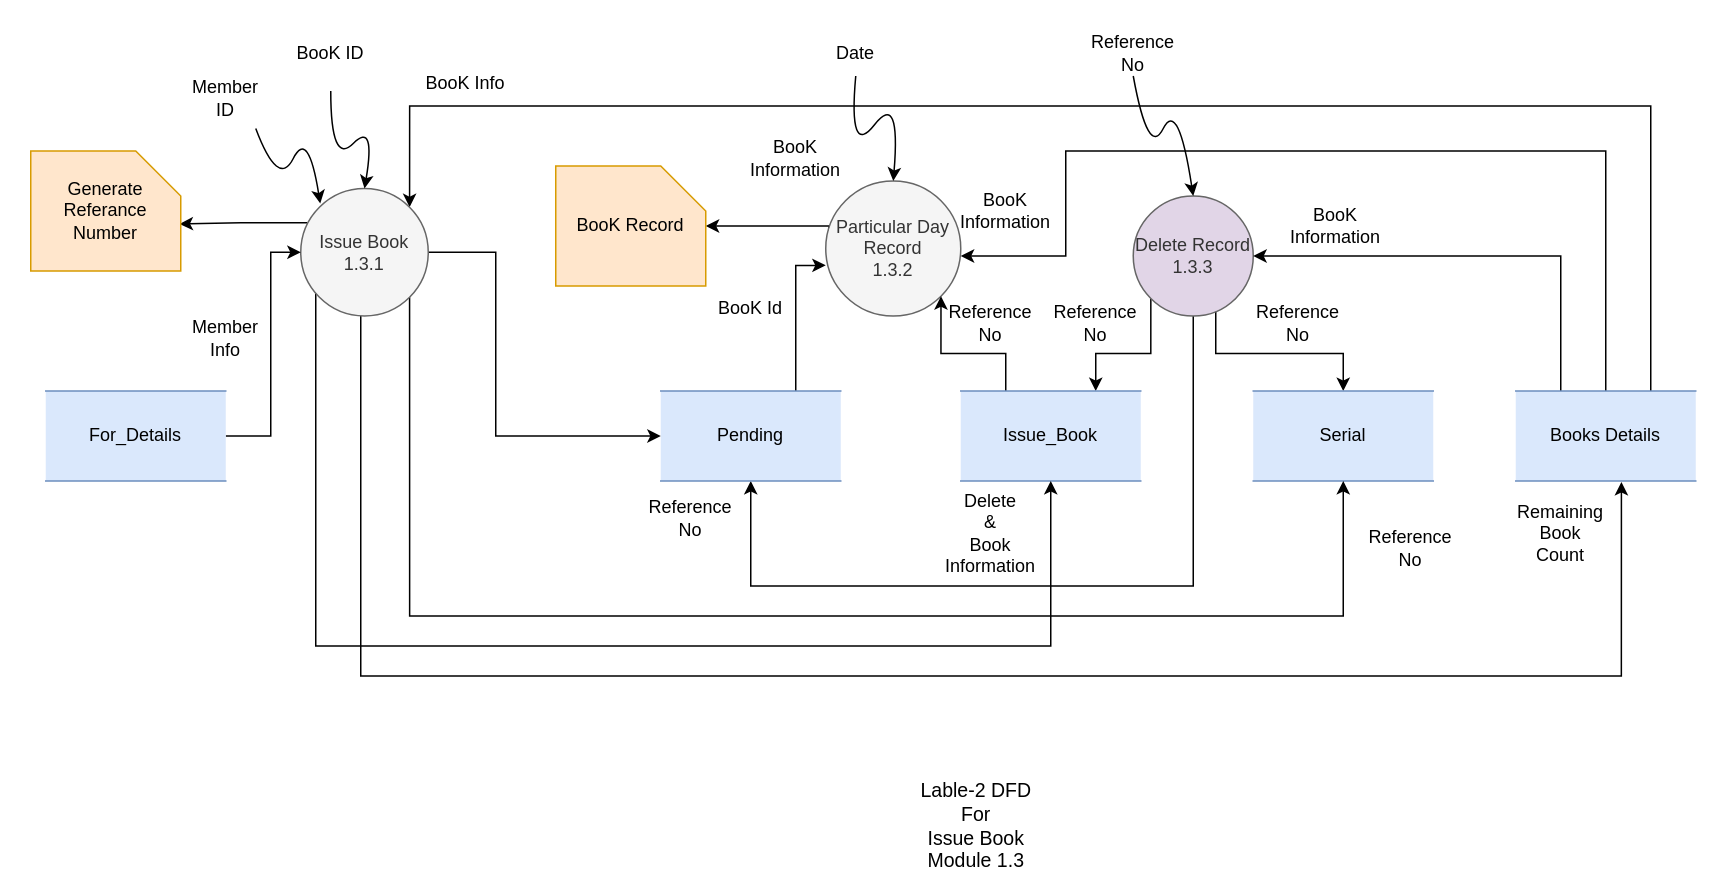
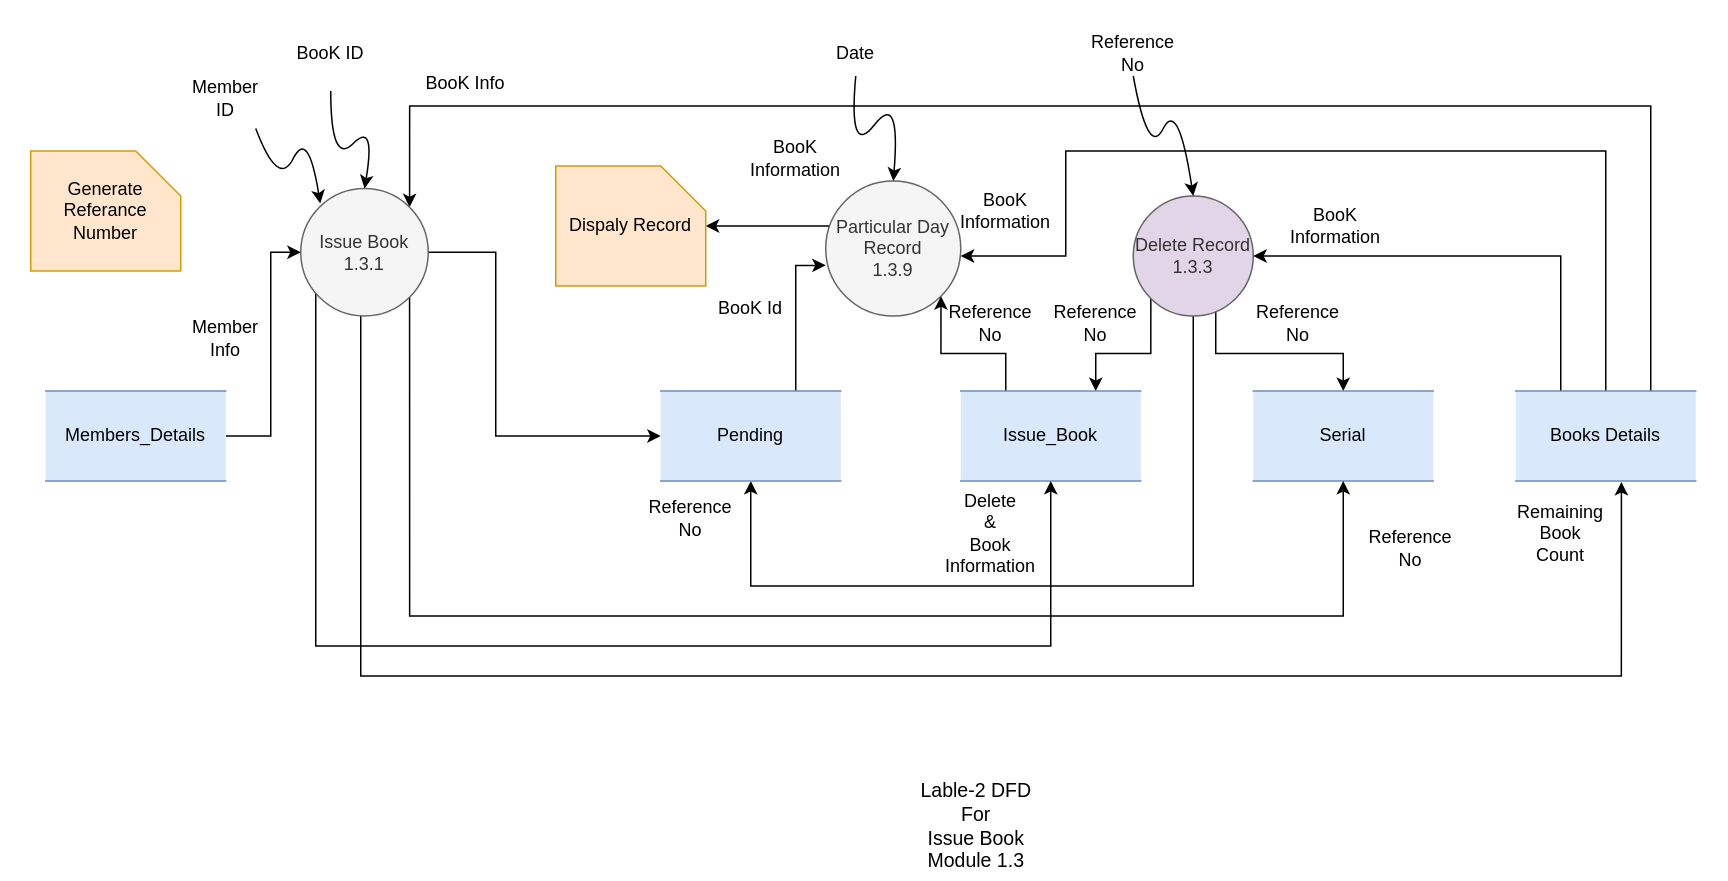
(249, 222) -> none
(631, 226) -> (631, 226)
(893, 248) -> (893, 248)
(136, 436) -> (136, 436)
